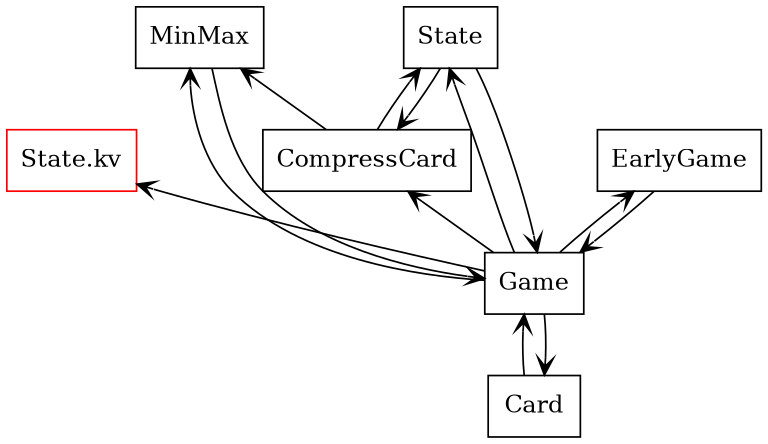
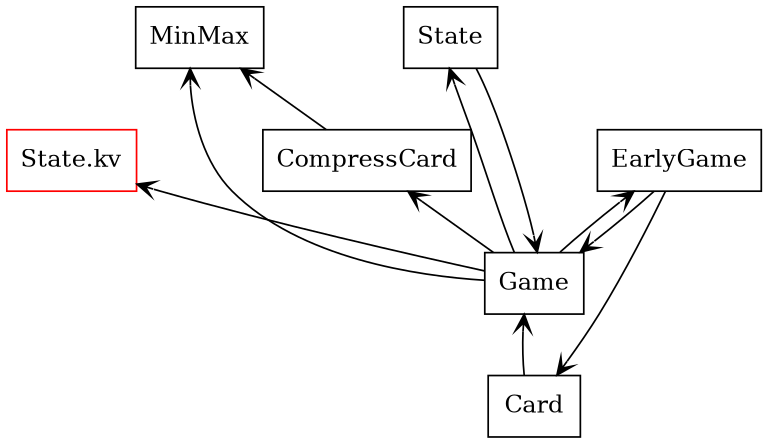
(425, 92) -> none
(393, 105) -> none
(291, 214) -> none
(546, 336) -> (620, 278)
